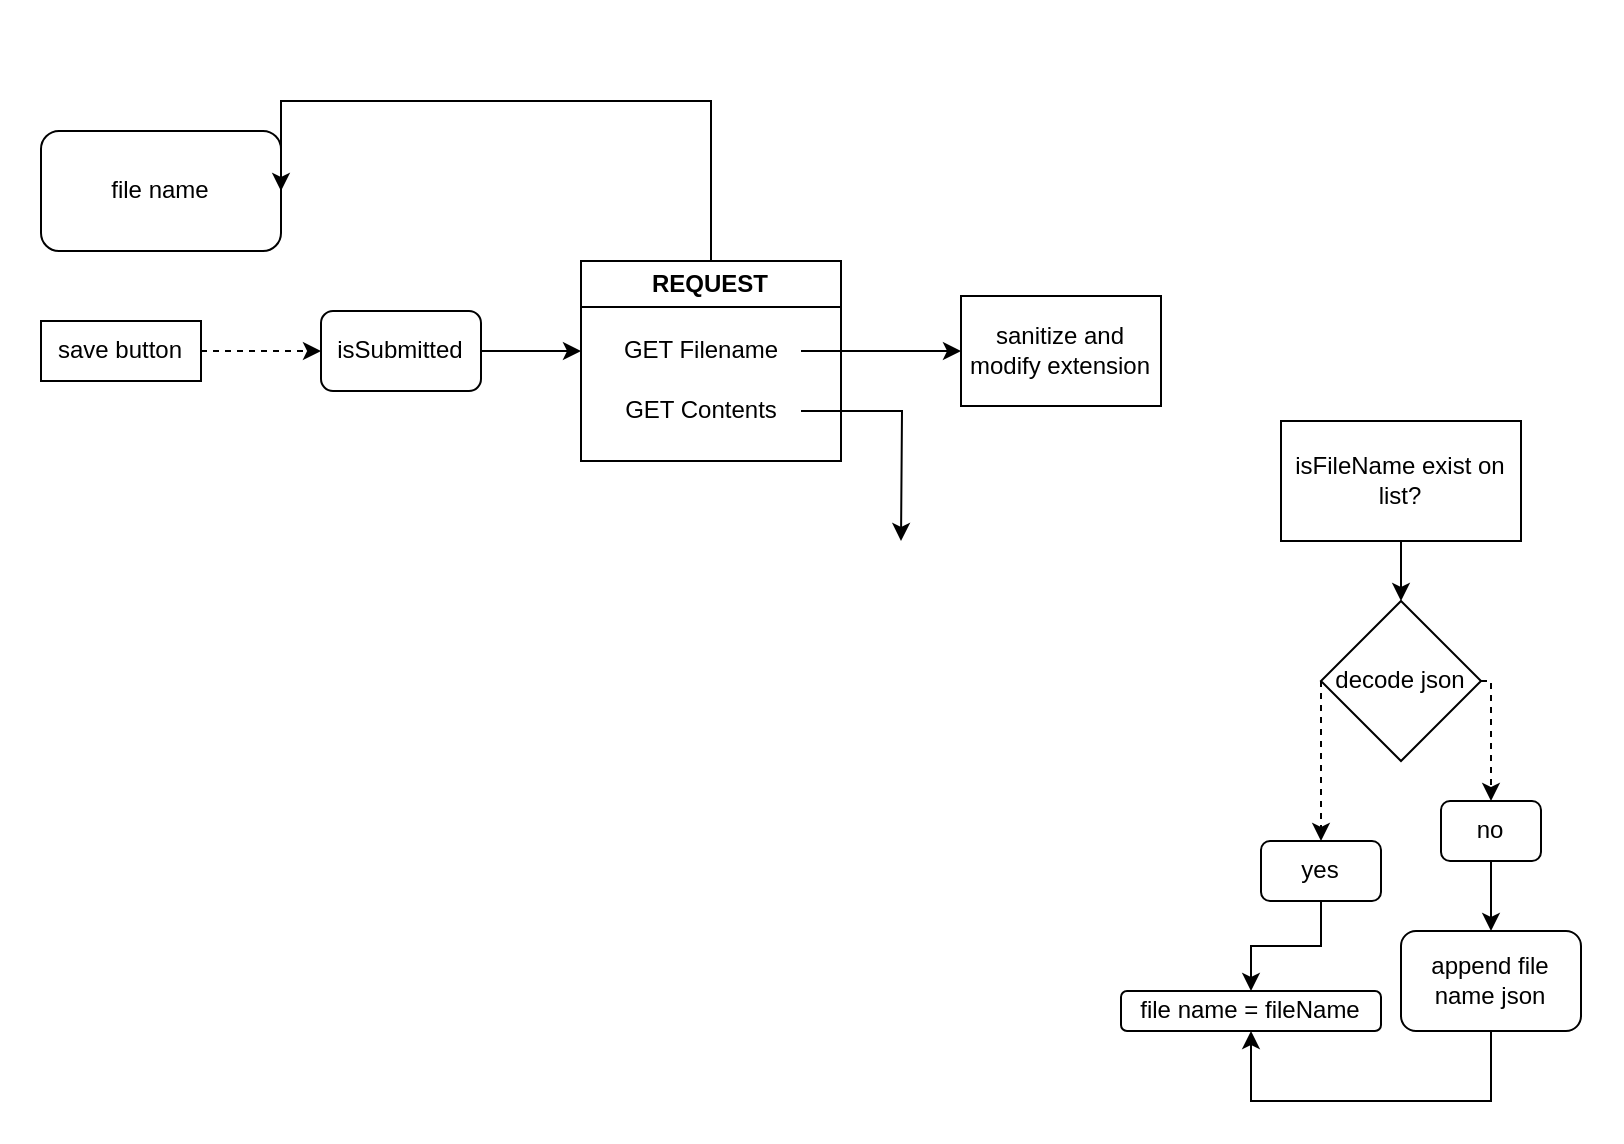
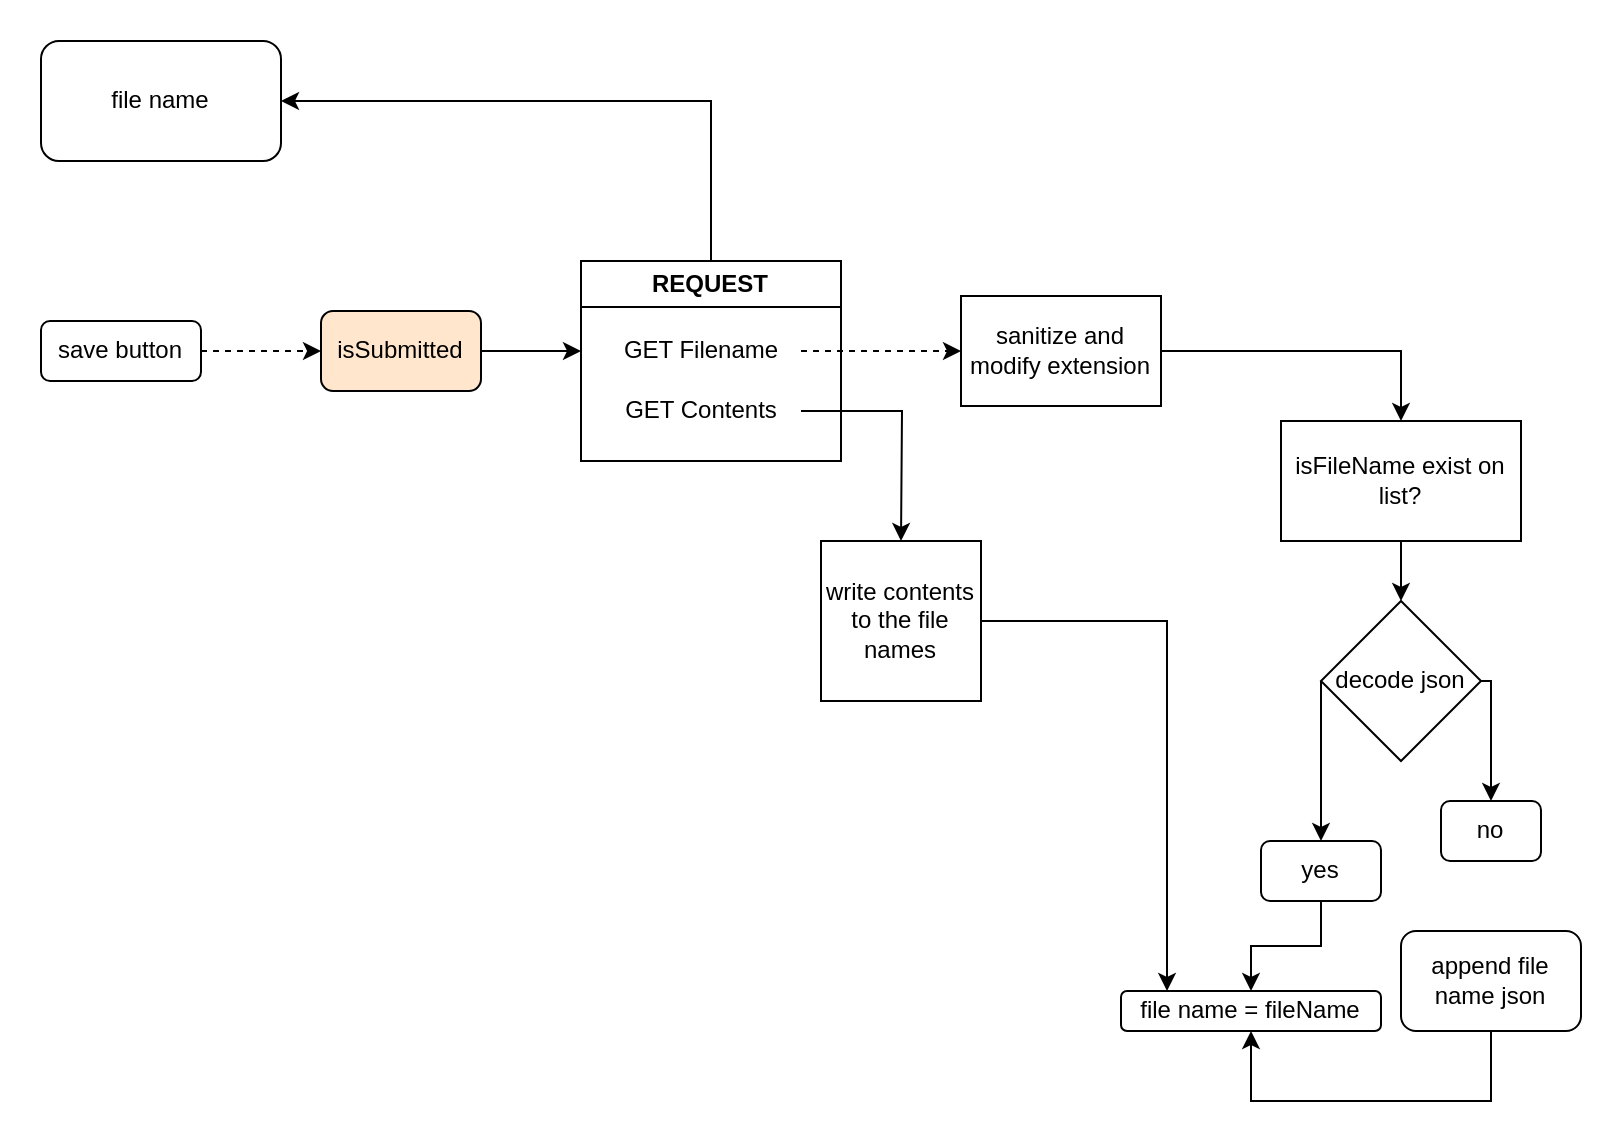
(161, 191) -> (161, 101)
(121, 351) -> (121, 351)
(401, 351) -> (401, 351)
(874, 351) -> (874, 351)
none -> (1309, 351)
none -> (901, 621)
none -> (1167, 706)
(1491, 731) -> (1491, 731)
(1321, 754) -> (1321, 754)
(1491, 889) -> none
